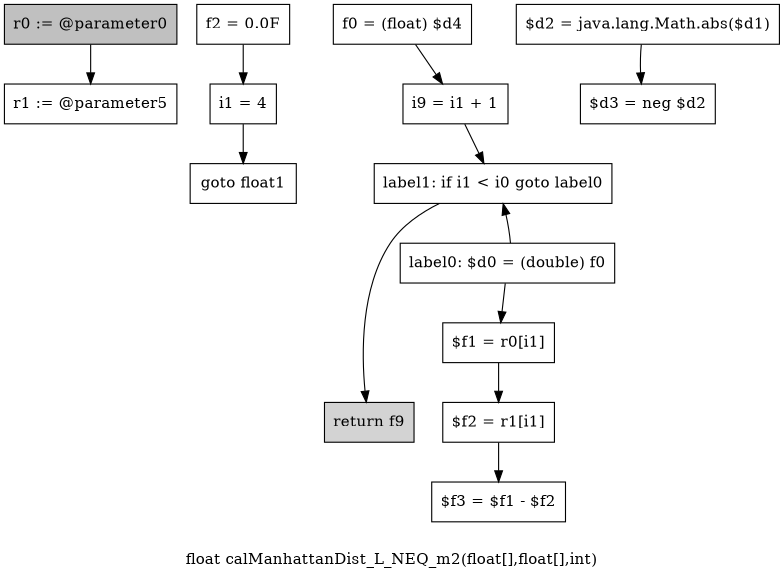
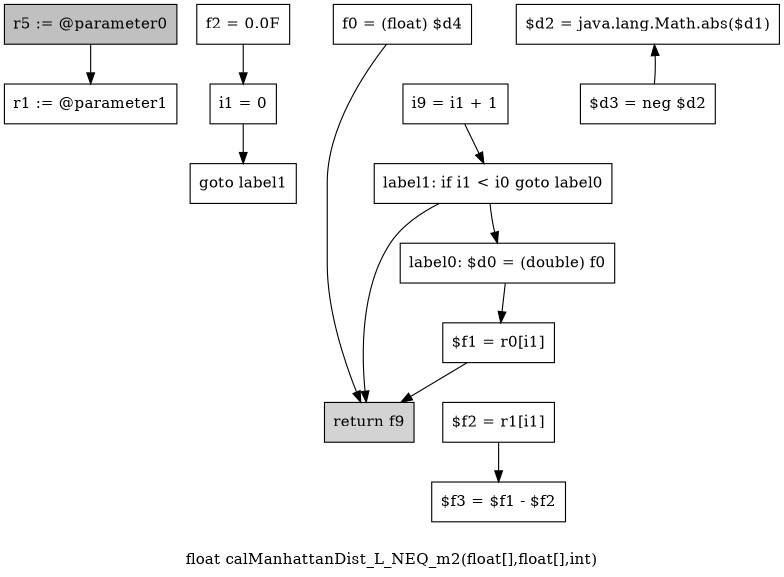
(91, 24) -> (91, 24)
(640, 59) -> (655, 70)
(426, 60) -> (327, 213)
(91, 104) -> (91, 104)
(243, 104) -> (243, 104)
(243, 184) -> (243, 184)
(509, 229) -> (492, 218)
(499, 377) -> (439, 380)
